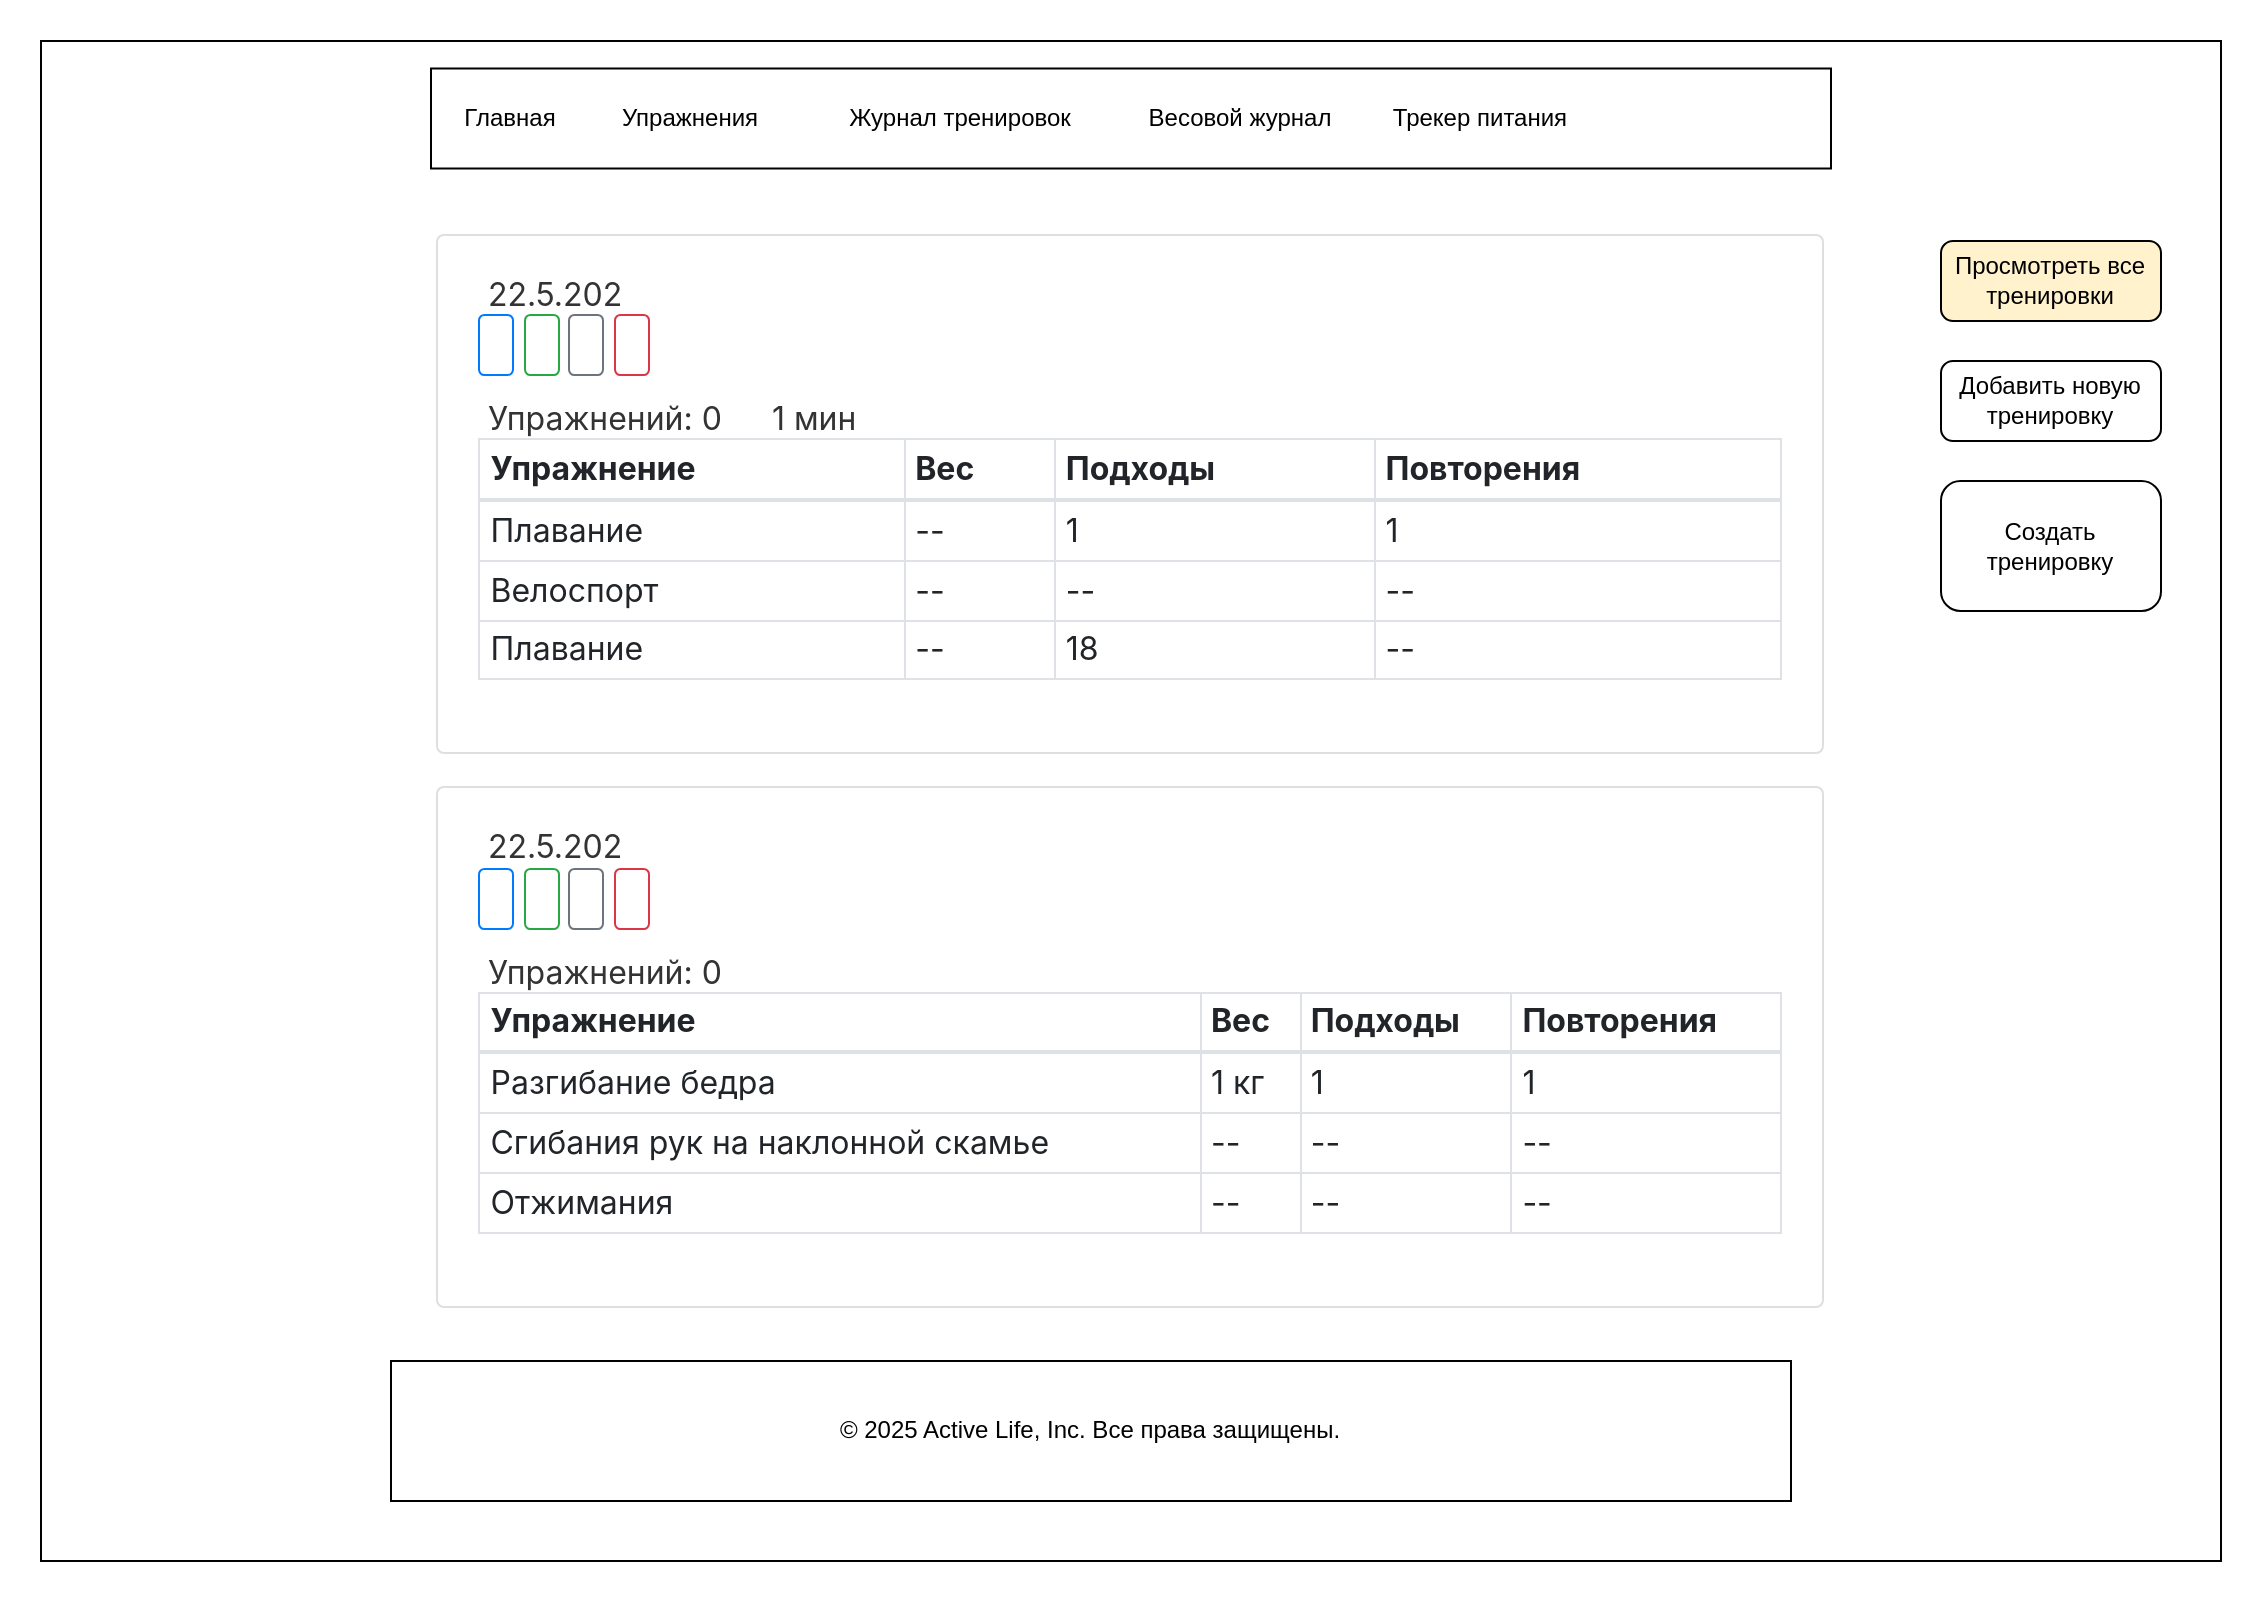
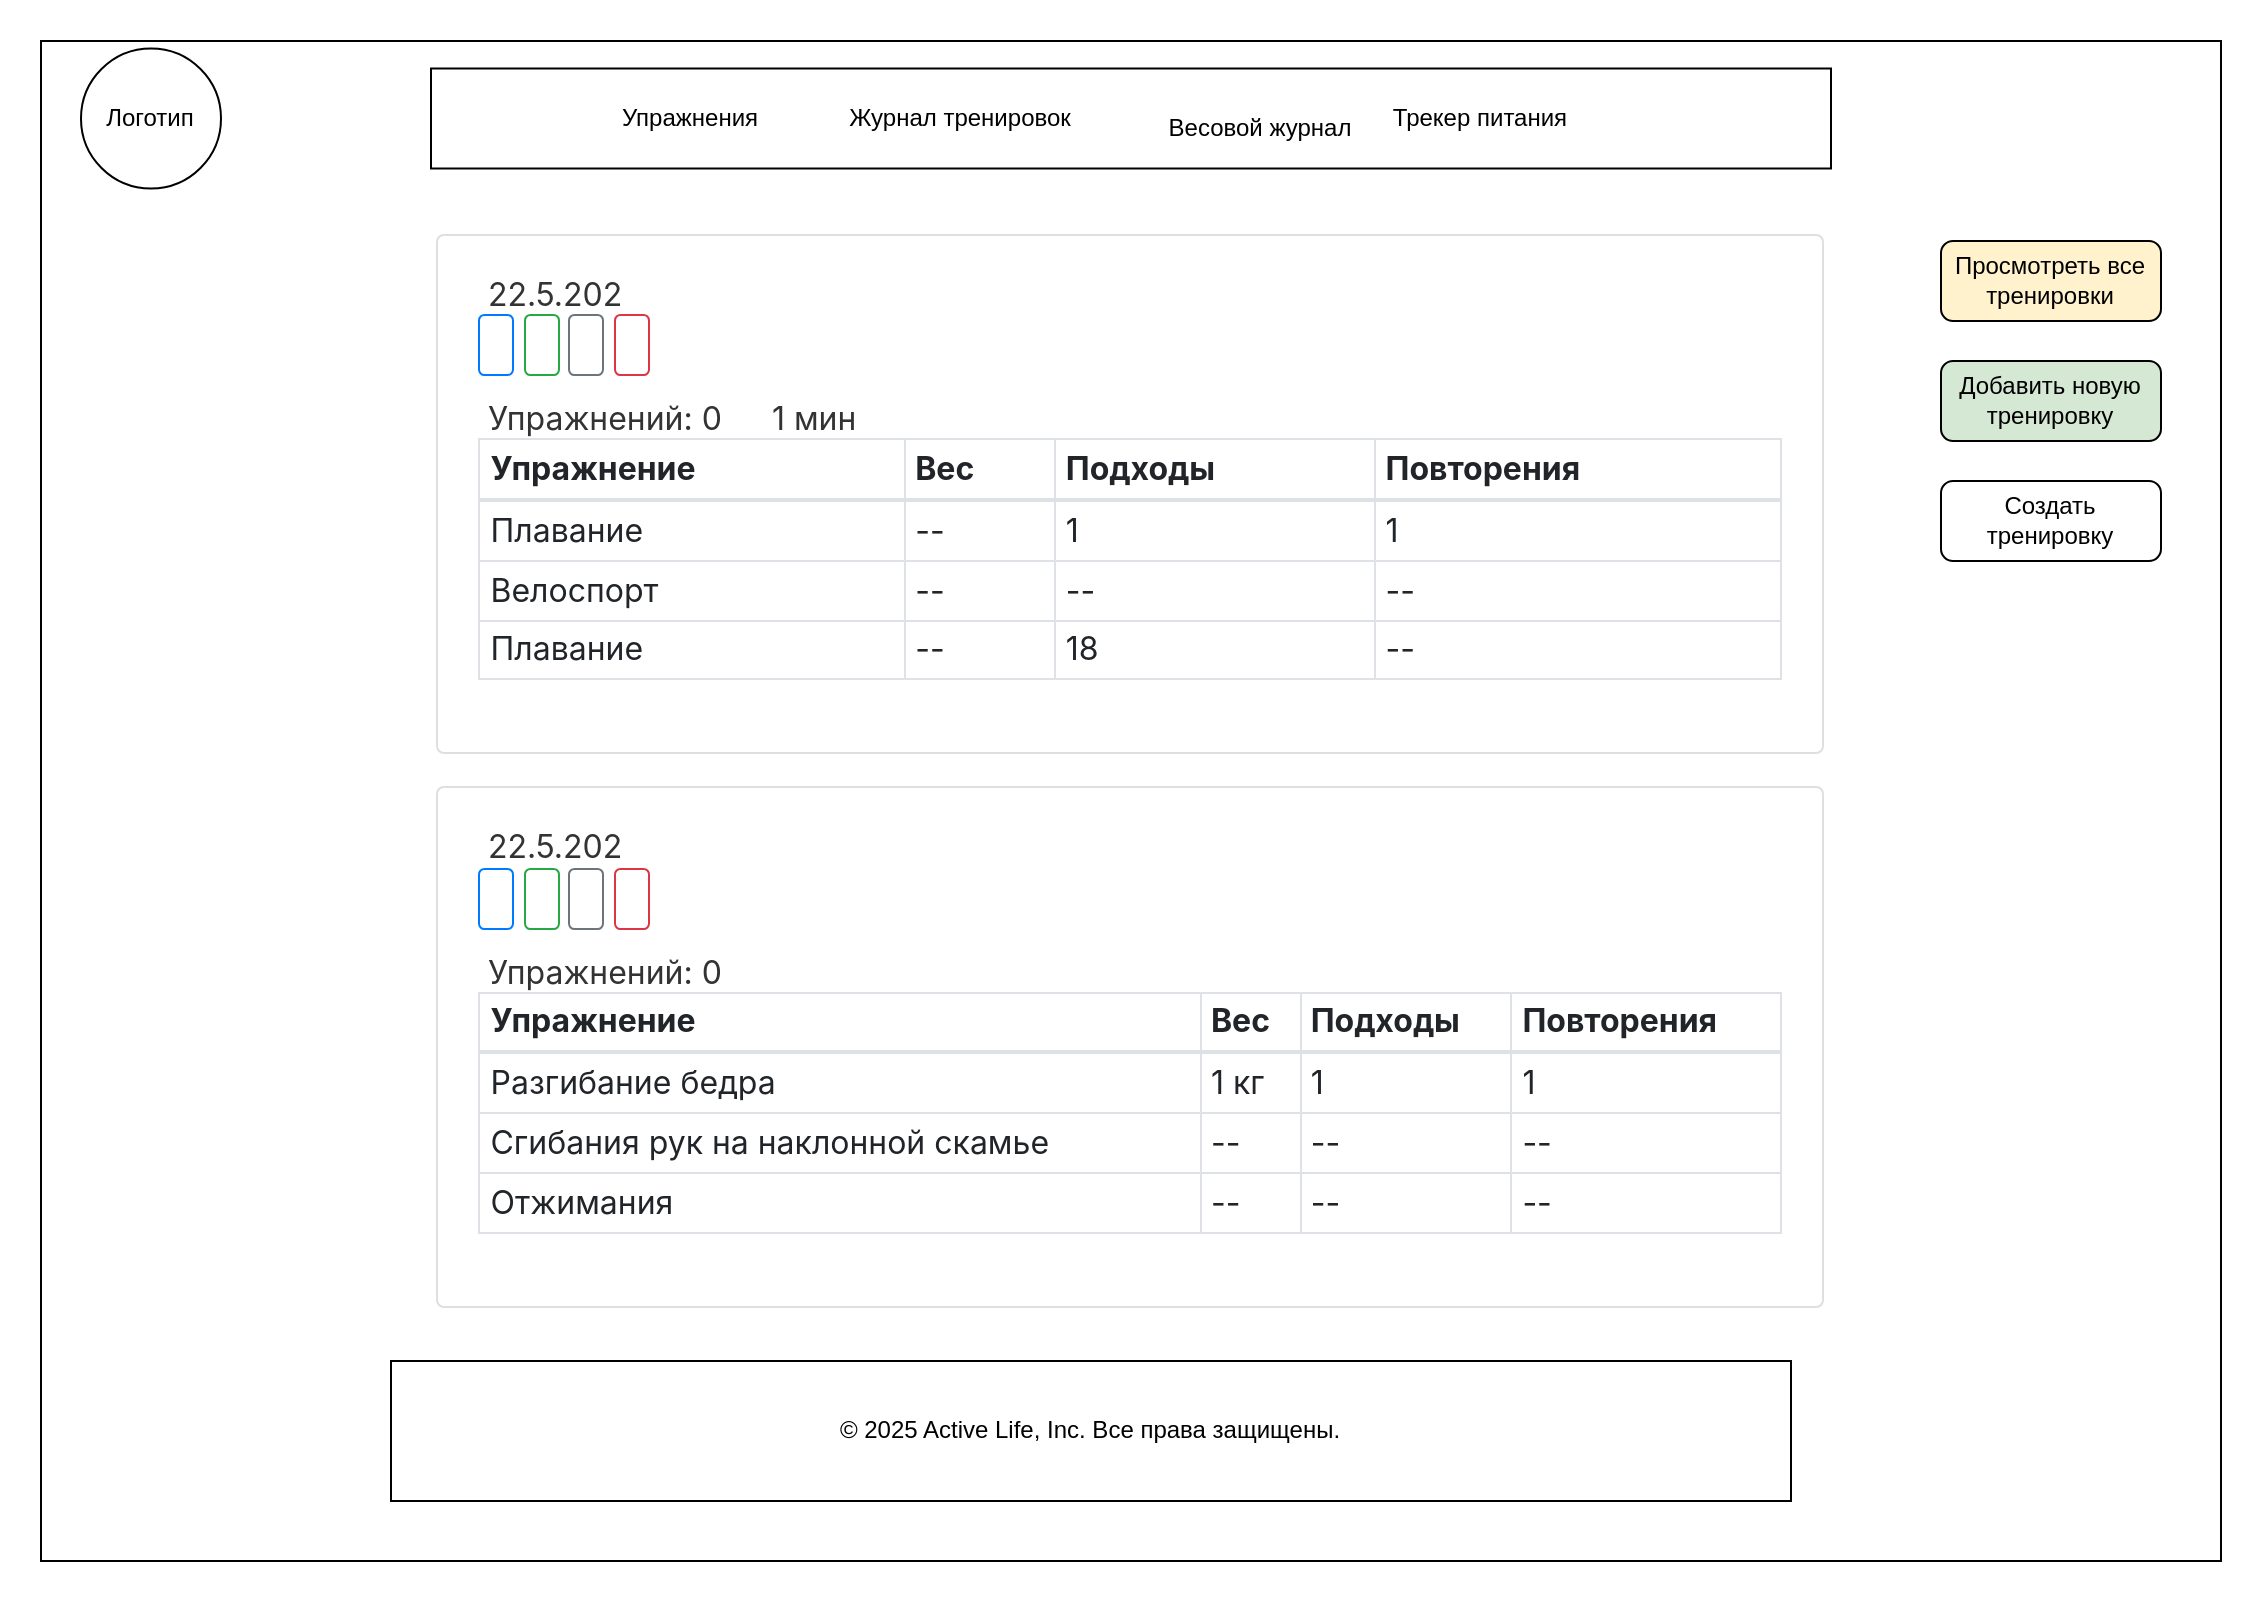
none -> (151, 119)
(511, 119) -> none
(1241, 119) -> (1261, 129)
(2051, 401) -> (2051, 401)
(2051, 546) -> (2051, 521)
